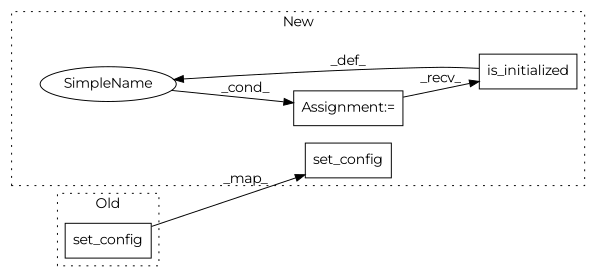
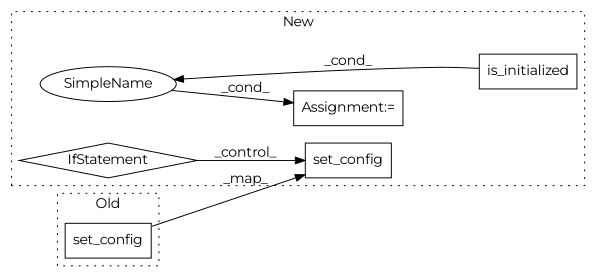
(348, 61) -> (348, 61)
(436, 90) -> none
none -> (108, 160)
